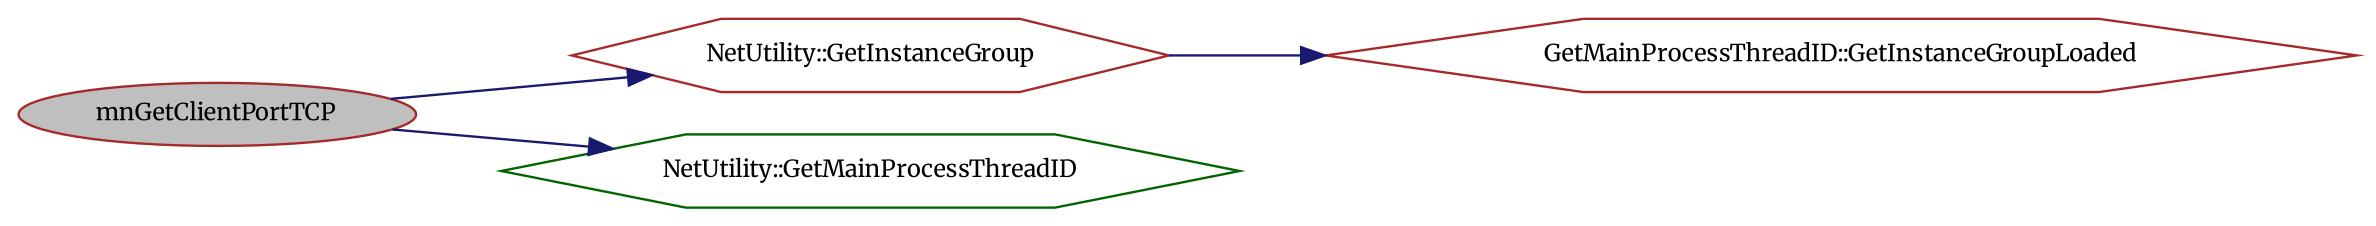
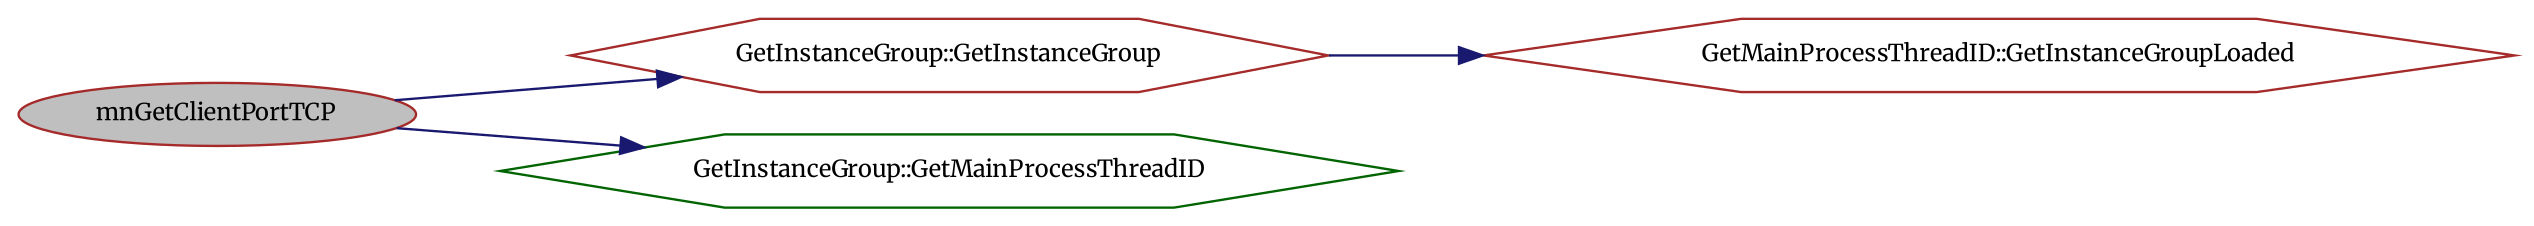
(870, 55) -> (949, 55)
(870, 171) -> (949, 171)
